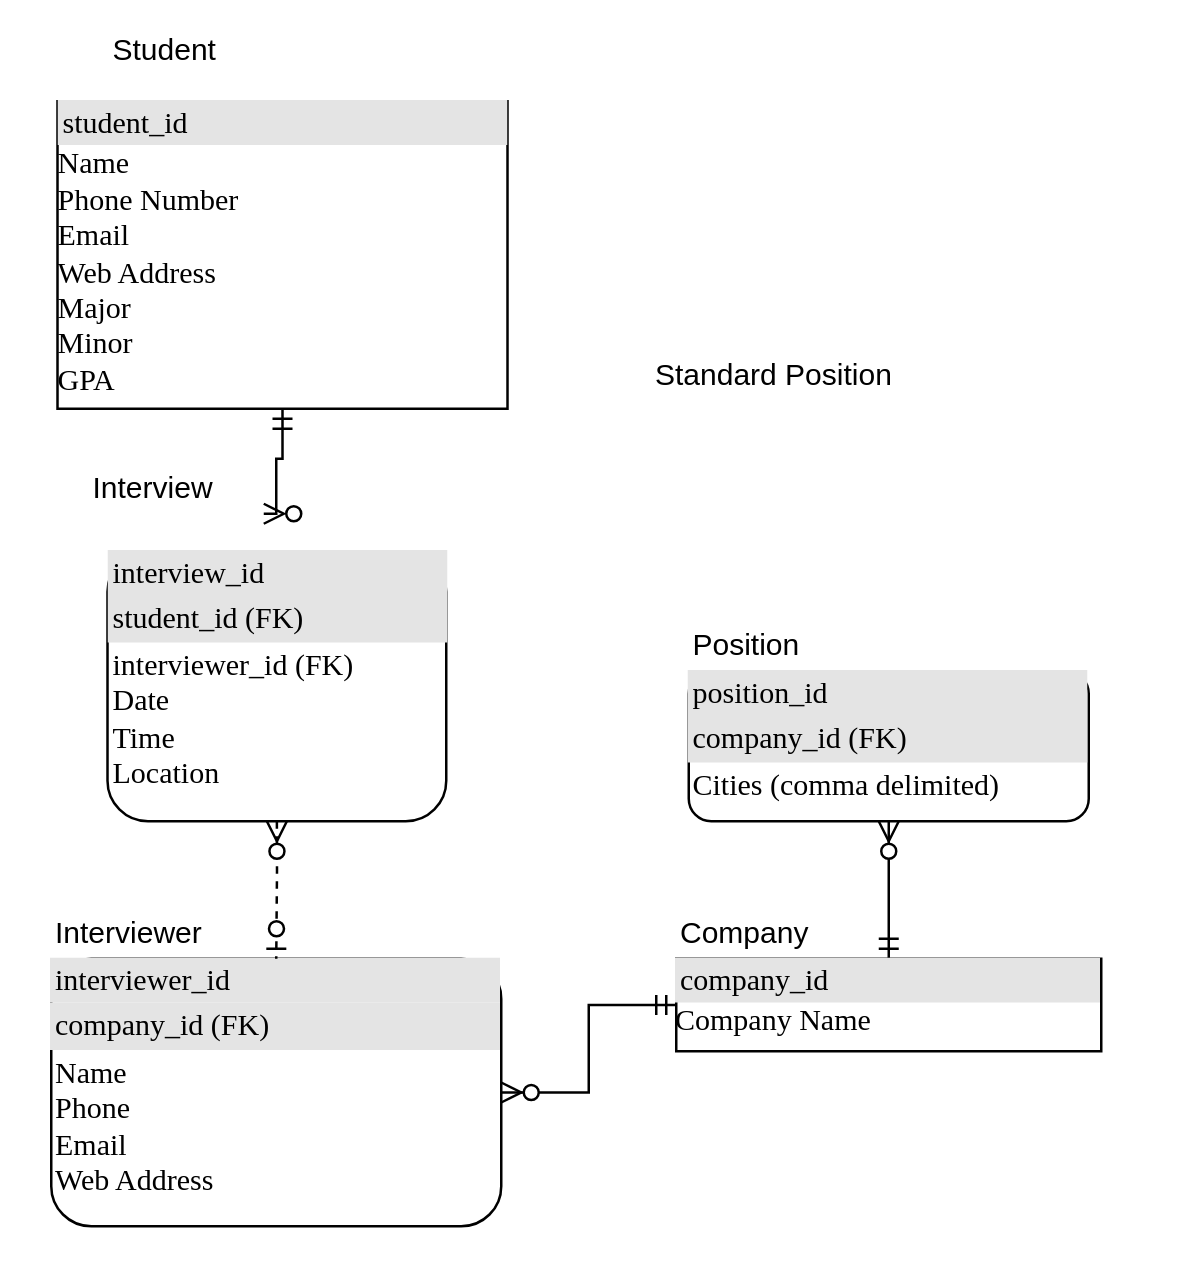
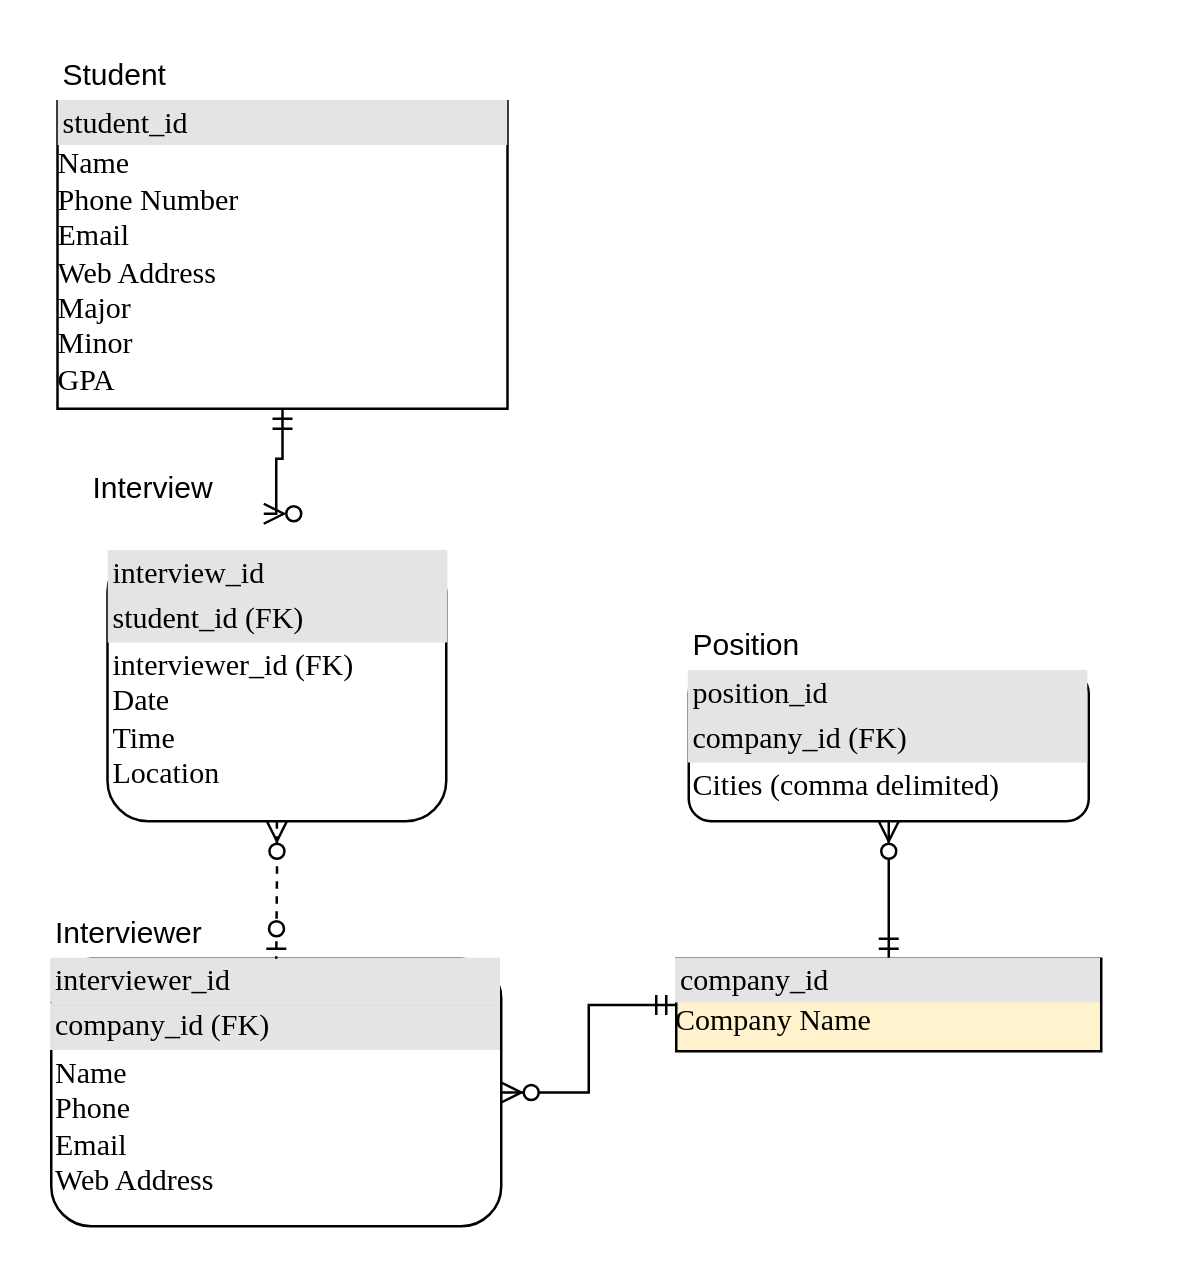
(333, 51) -> (283, 76)
(876, 376) -> none
(901, 934) -> none
(889, 1005) -> (889, 1005)
